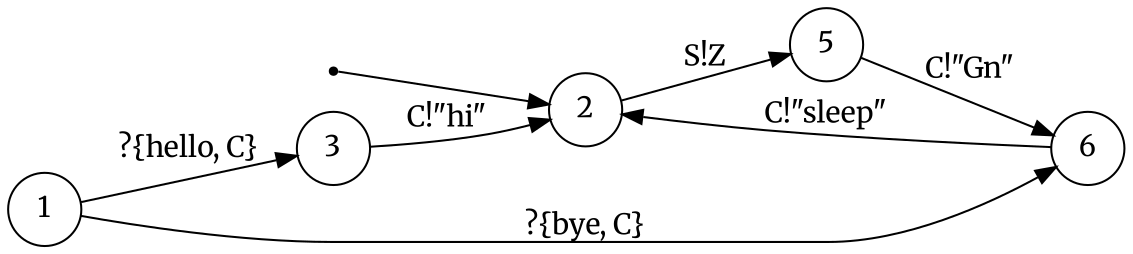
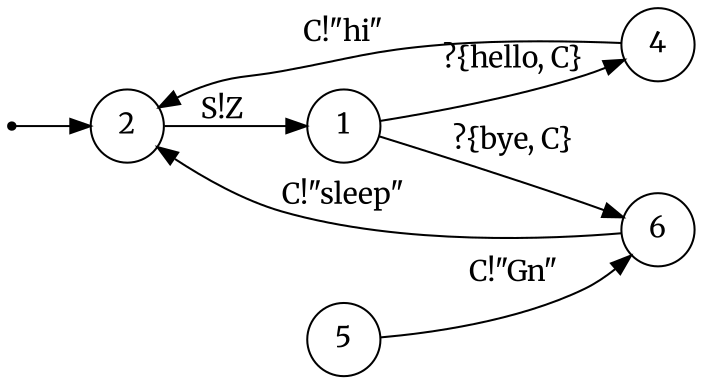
(696, 80) -> (225, 126)
(333, 148) -> (658, 45)
